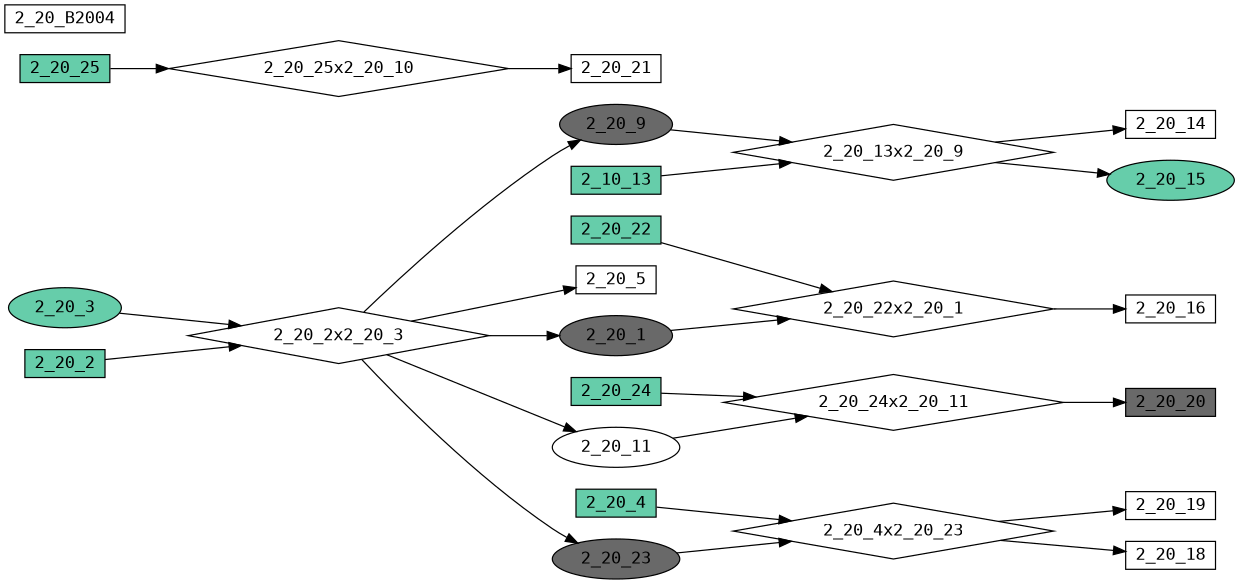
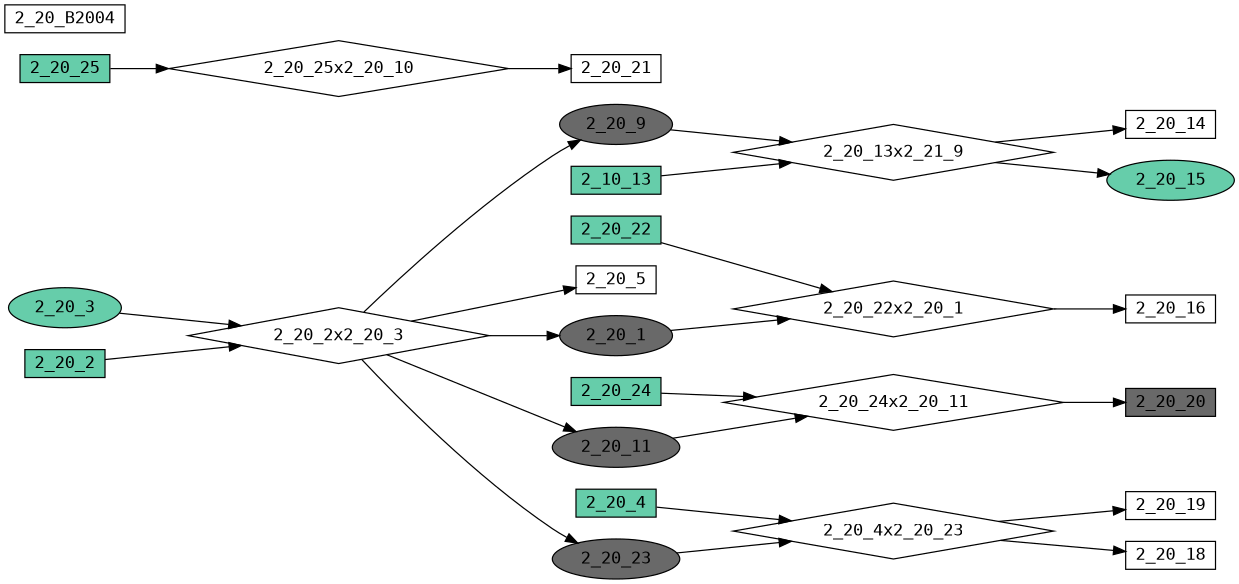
(893, 152) -> (893, 152)
(616, 447) -> (616, 447)
